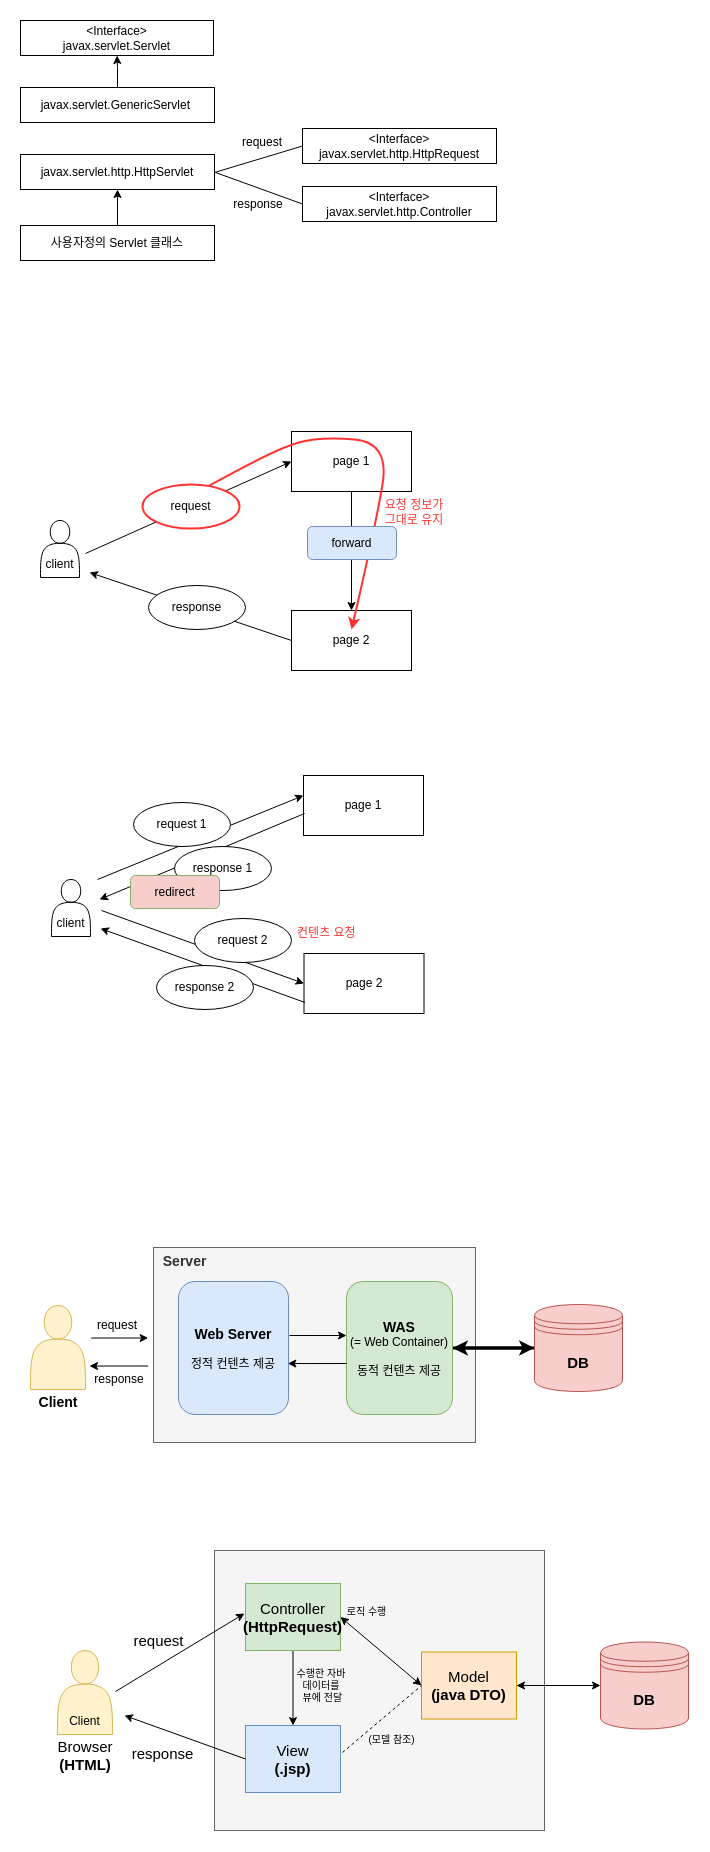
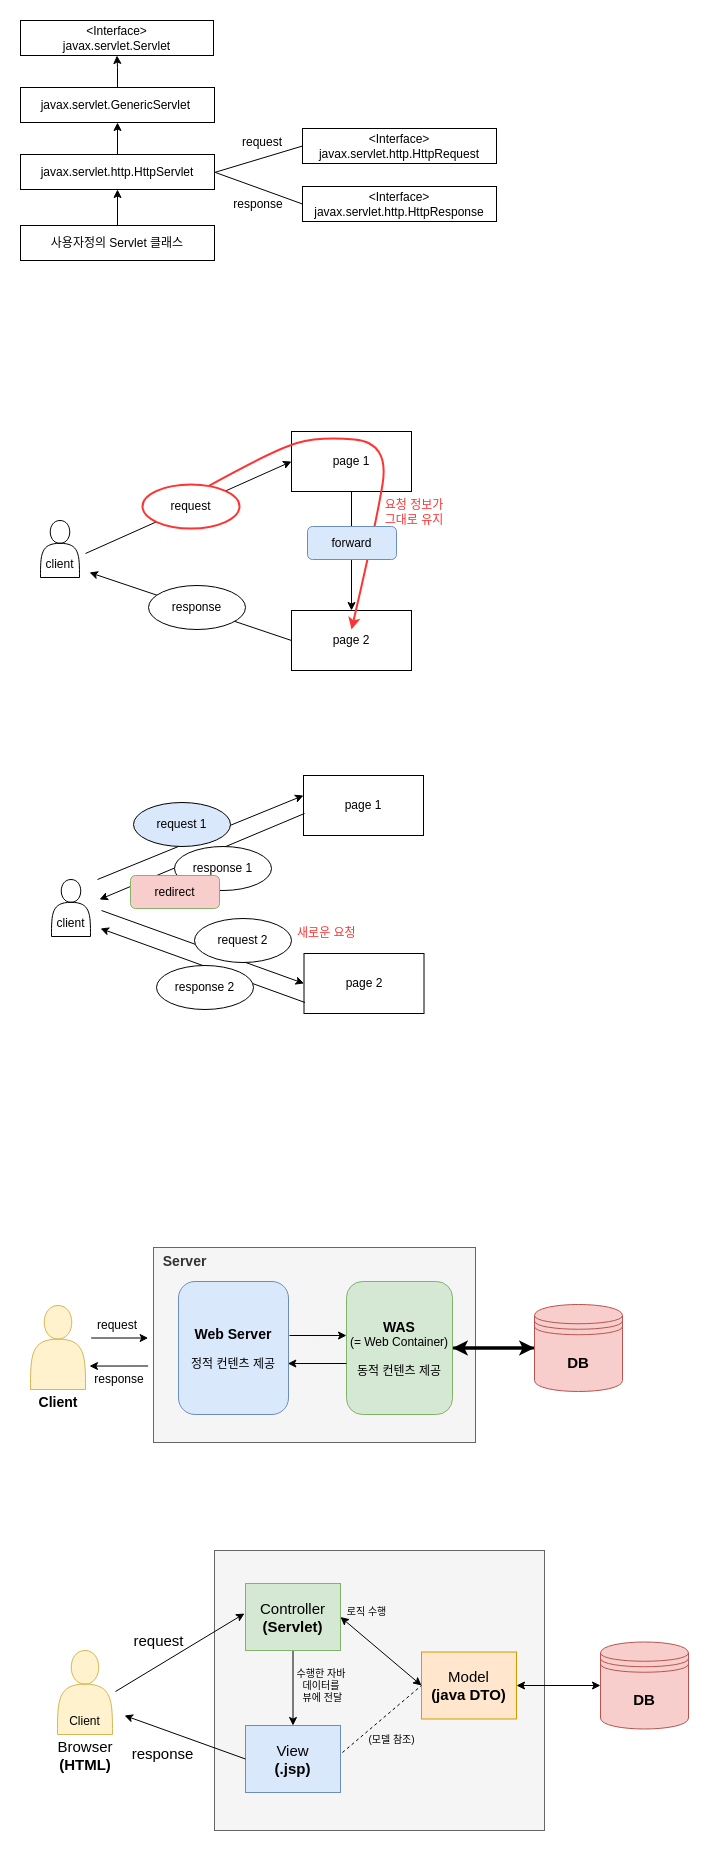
none -> (118, 135)
(400, 205) -> (400, 205)
(182, 825) -> (182, 825)
(329, 934) -> (329, 934)
(293, 1618) -> (293, 1618)
